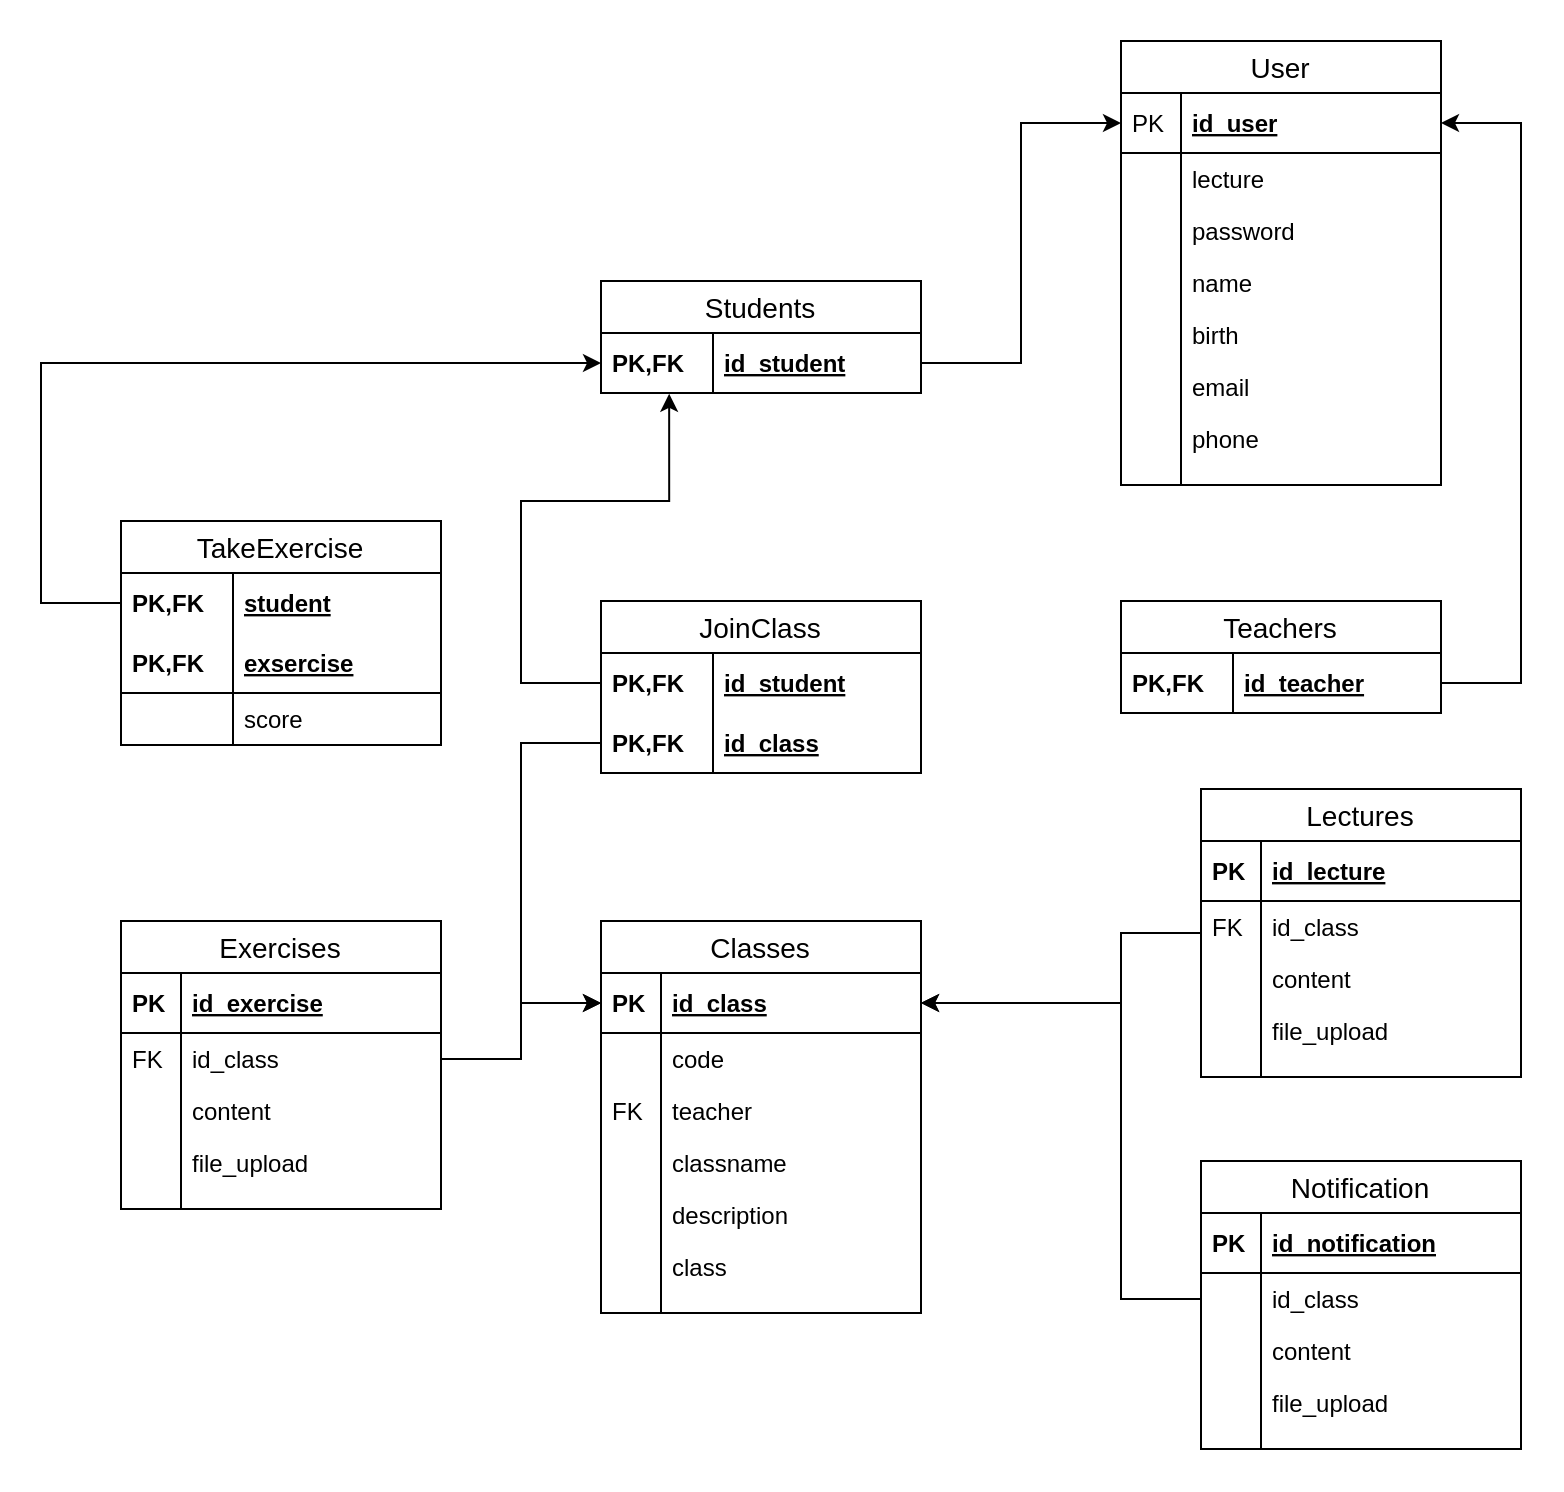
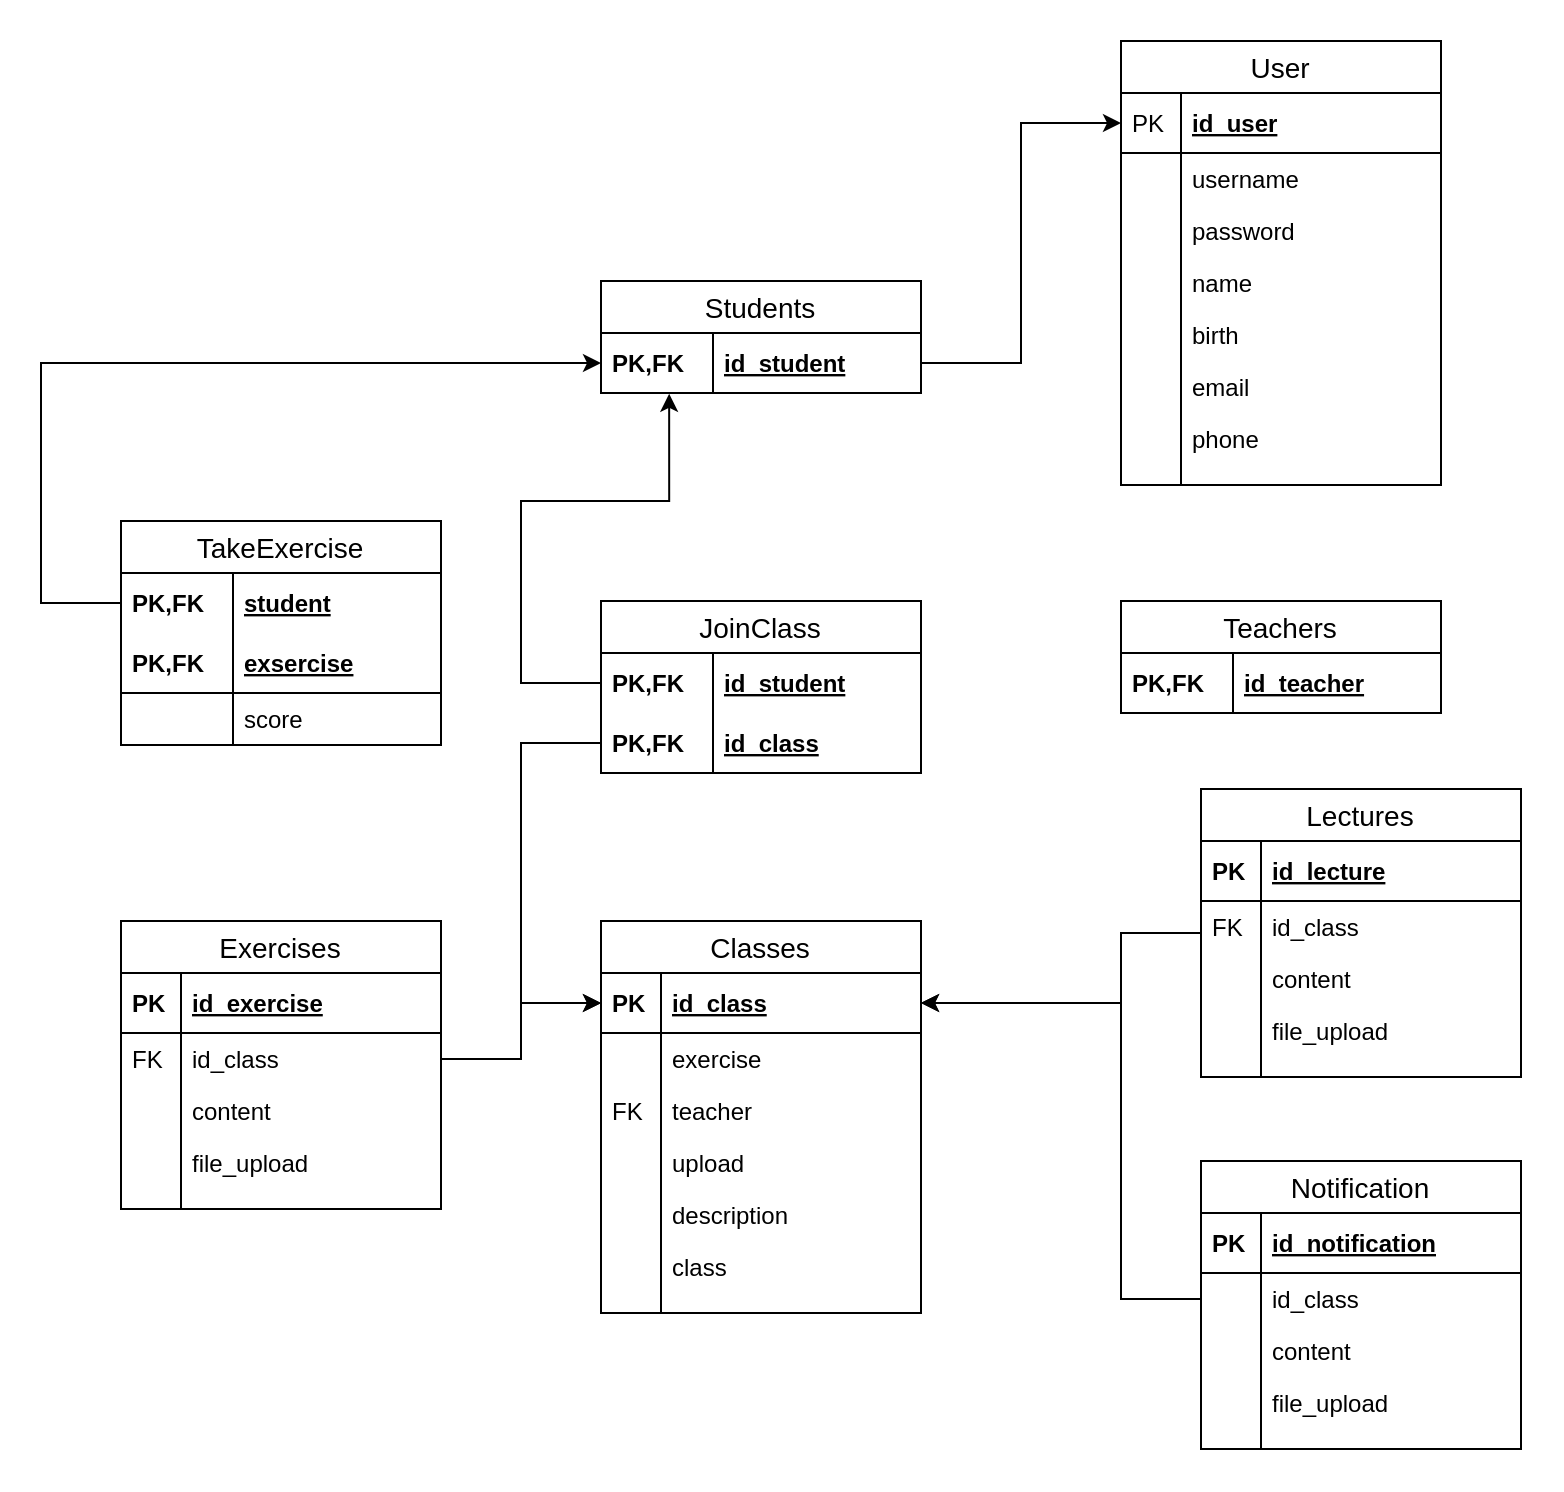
(1236, 180) -> (1246, 180)
(1521, 408) -> none
(699, 1060) -> (723, 1060)
(729, 1164) -> (709, 1164)
